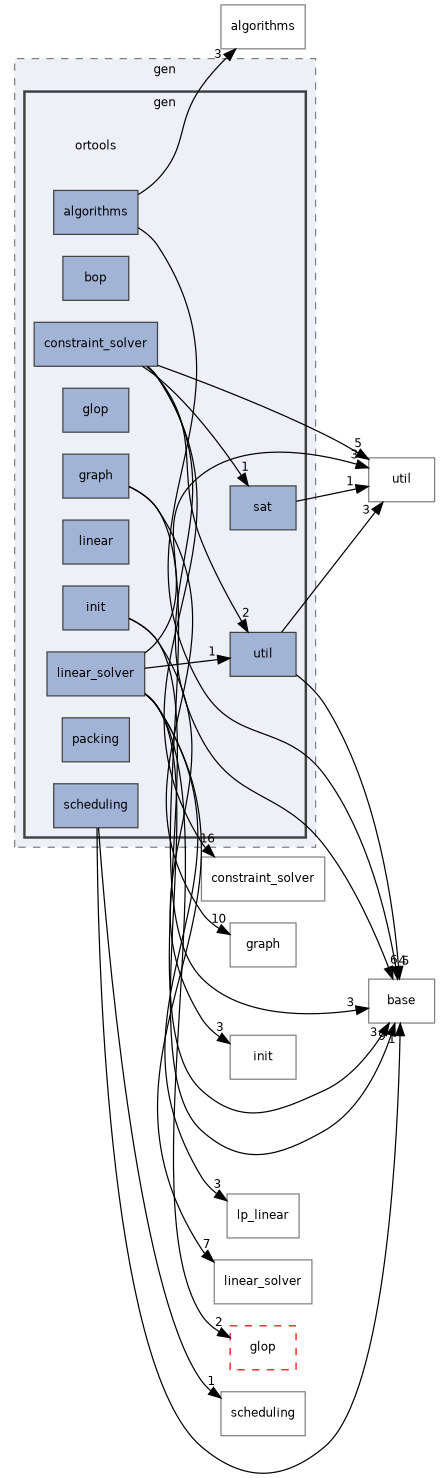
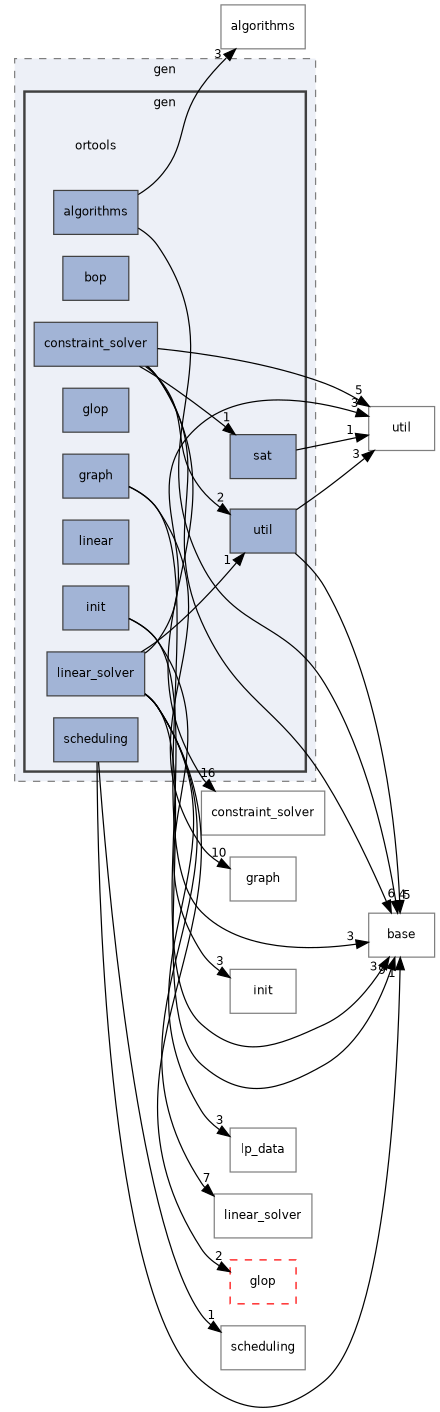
(96, 740) -> none
(263, 1216) -> (263, 1150)
